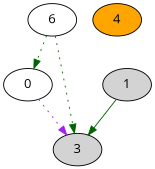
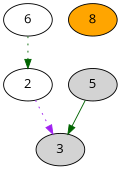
(117, 20) -> (93, 20)
(64, 80) -> none
(28, 85) -> (28, 85)
(127, 85) -> (93, 85)
